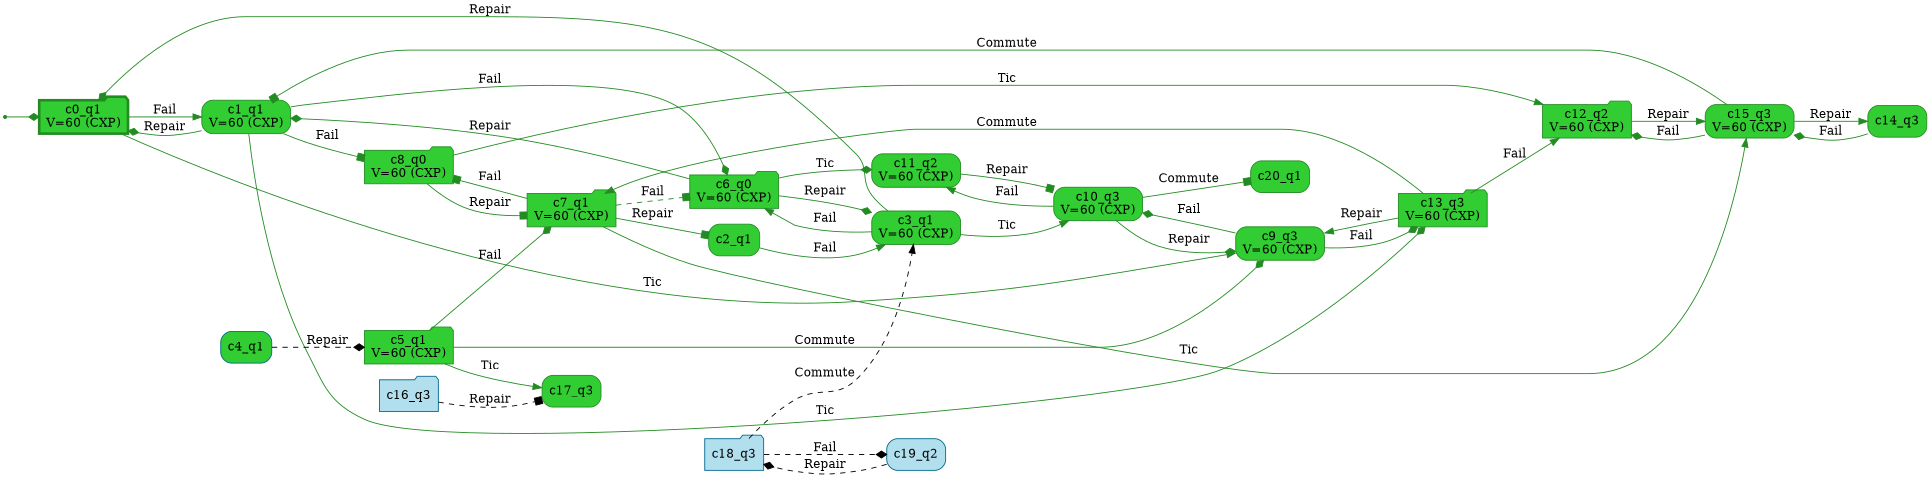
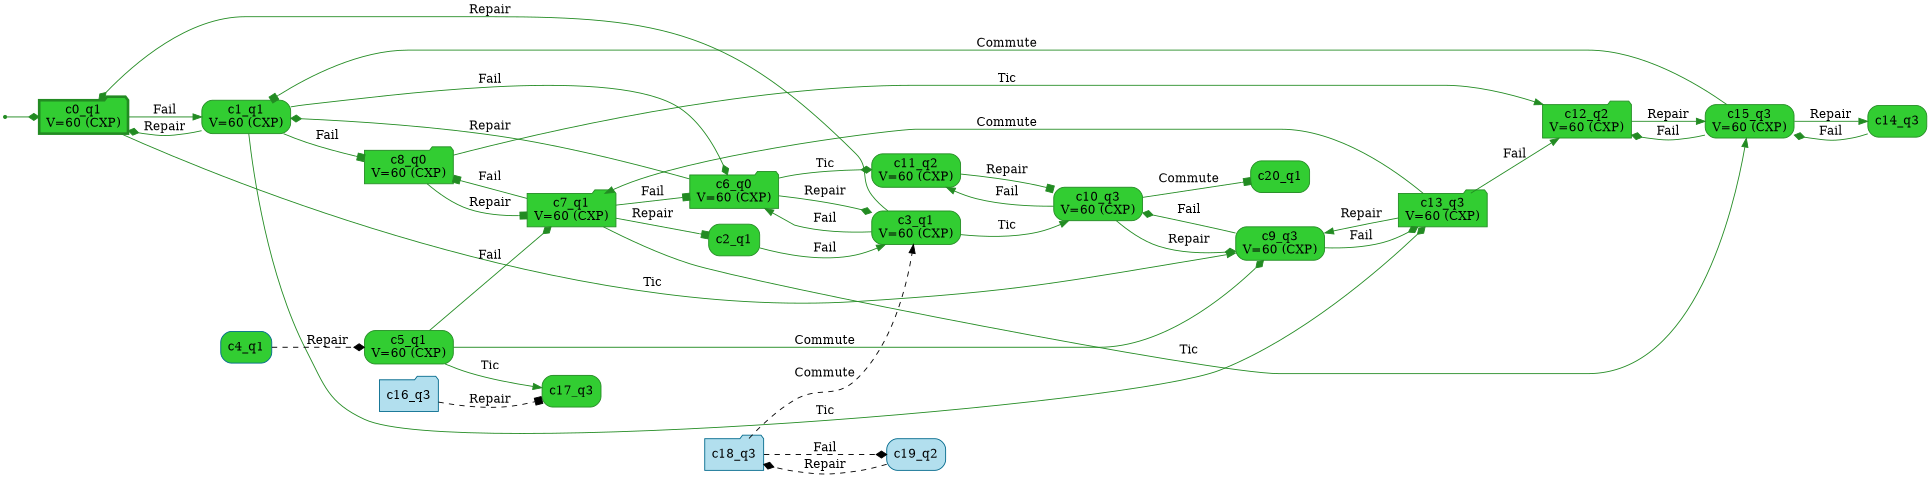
(648, 201) -> (648, 201)
(409, 347) -> (409, 347)
